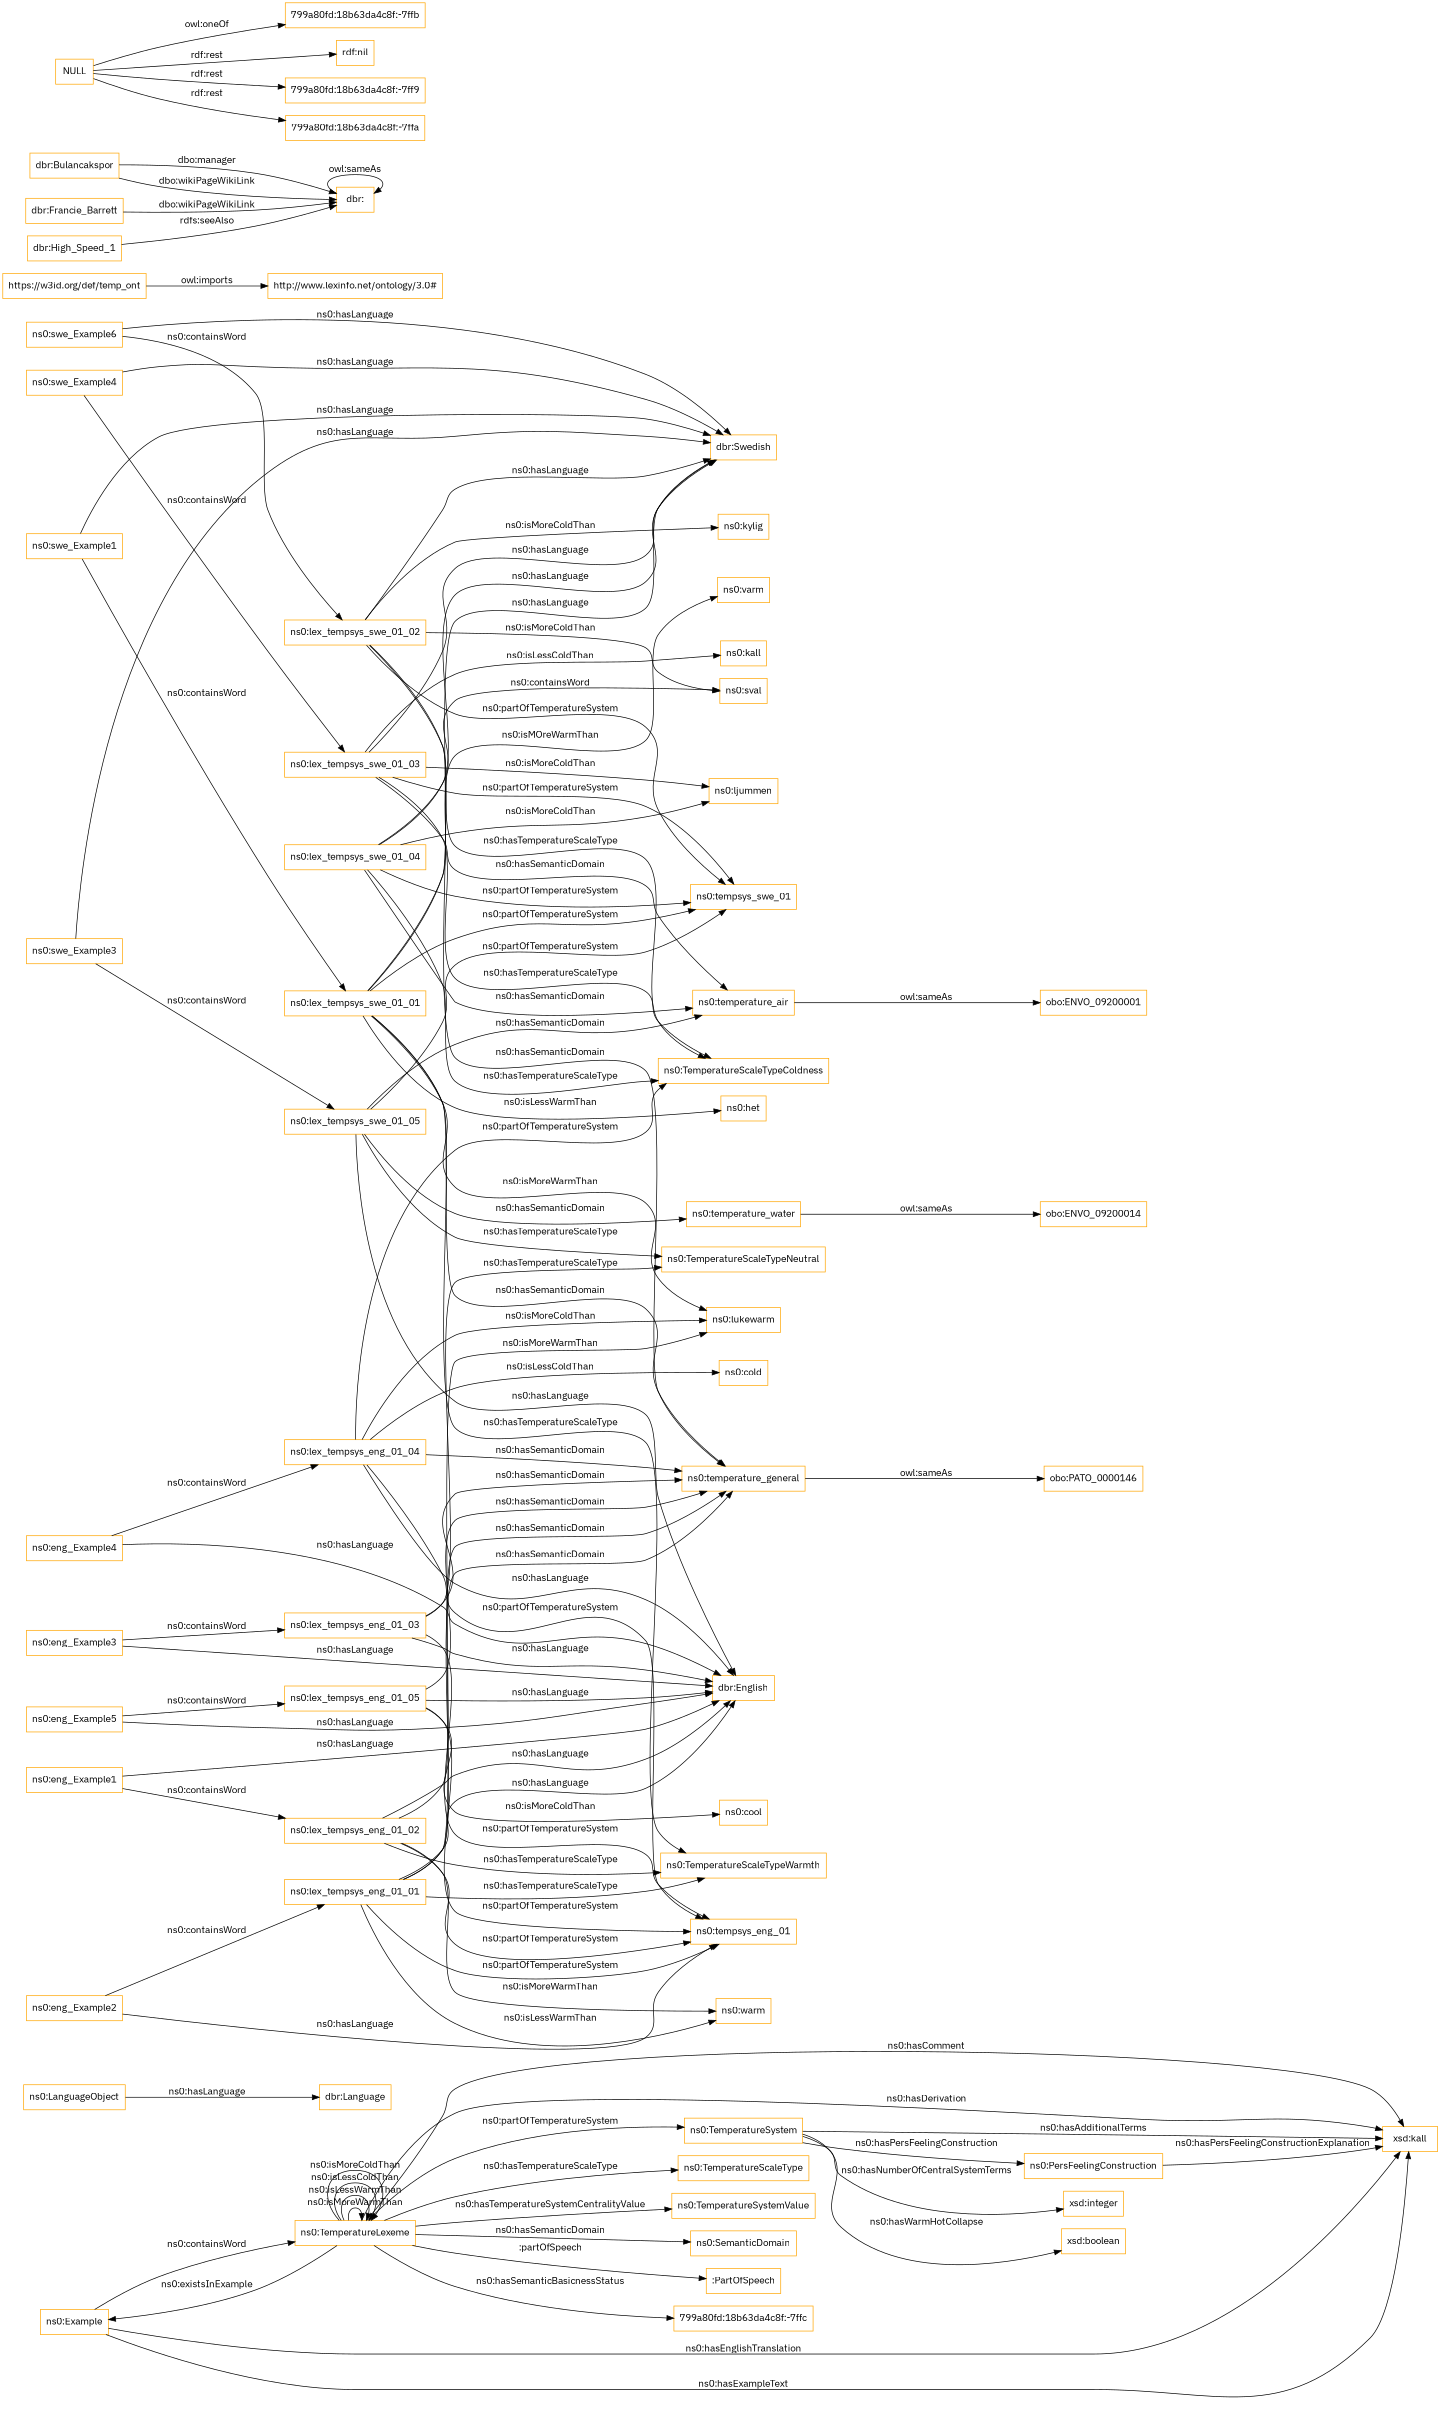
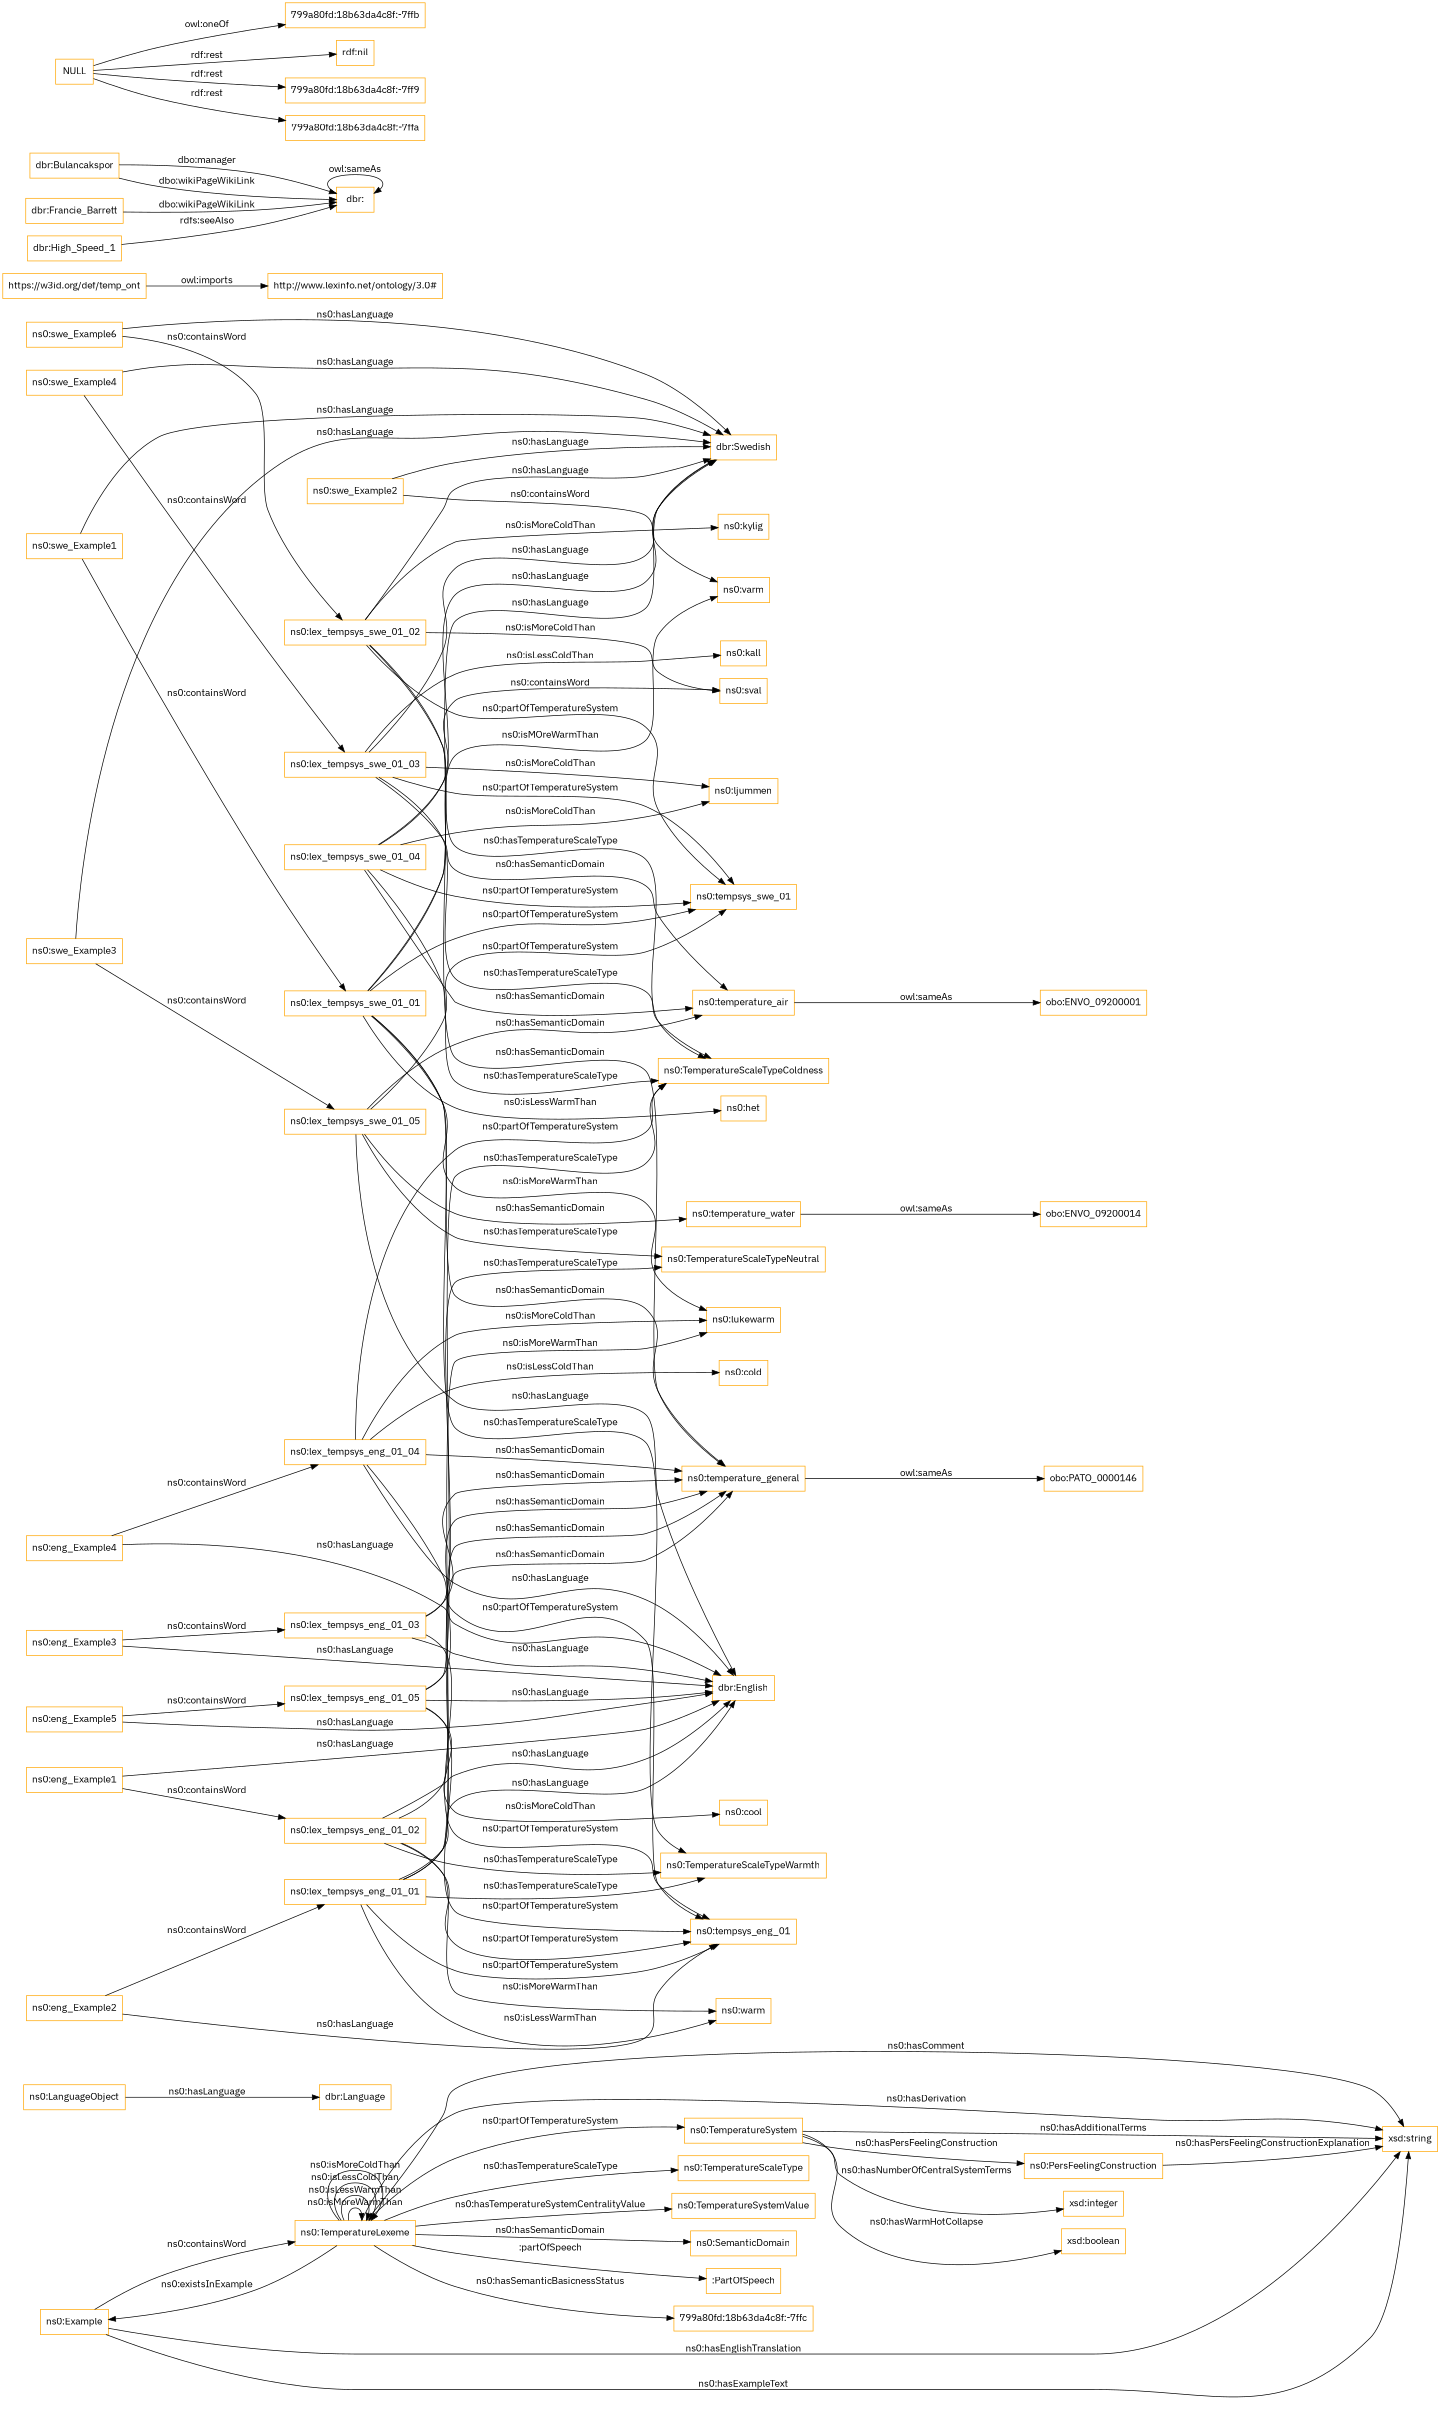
none -> (355, 491)
none -> (450, 1199)
(1410, 2139) -> (1410, 2139)
